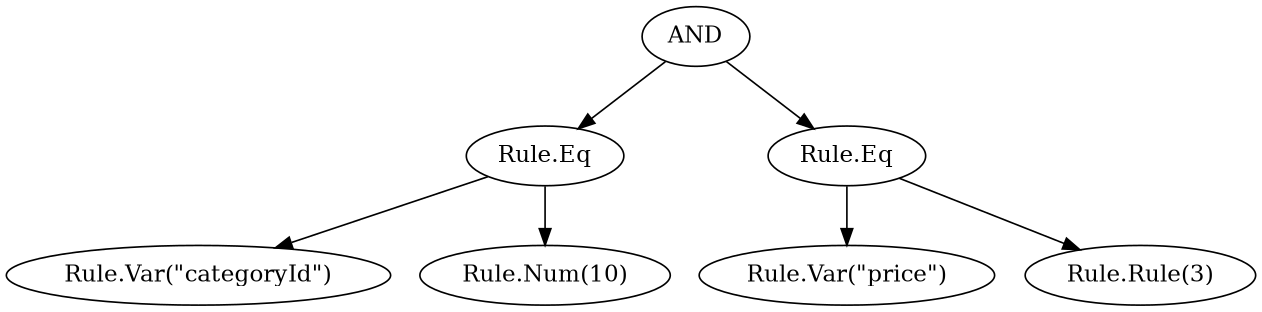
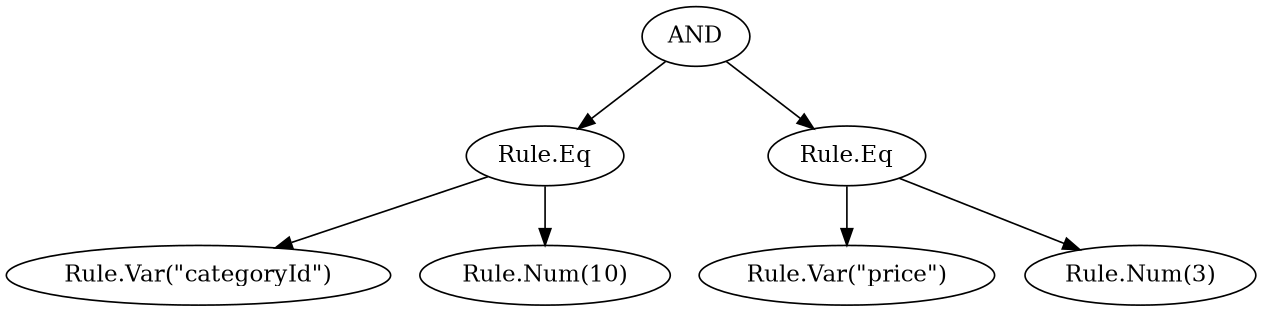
(1140, 275) -> (1140, 275)
